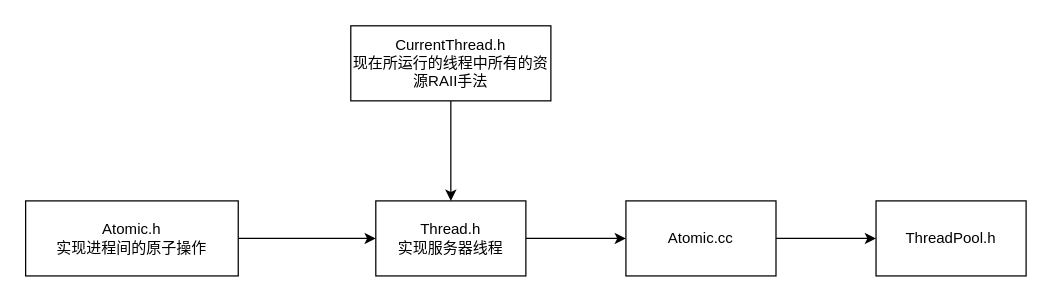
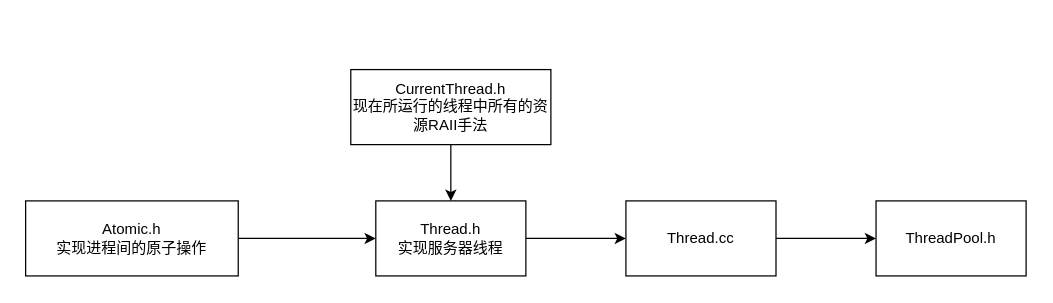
(451, 63) -> (451, 107)
(701, 238) -> (701, 238)
